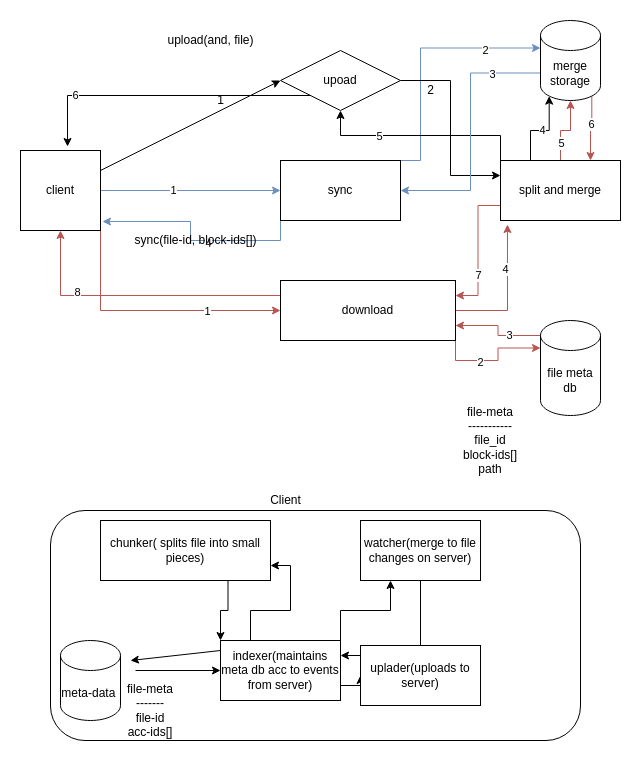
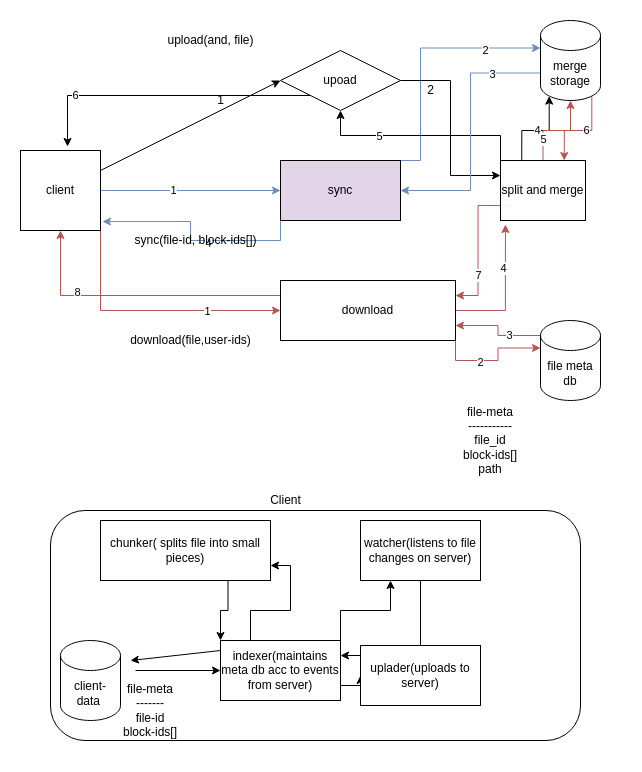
(341, 191) -> (341, 191)
(561, 191) -> (543, 191)
none -> (191, 341)
(571, 368) -> (571, 361)
(421, 551) -> (421, 551)
(91, 694) -> (91, 694)
(151, 711) -> (151, 711)
